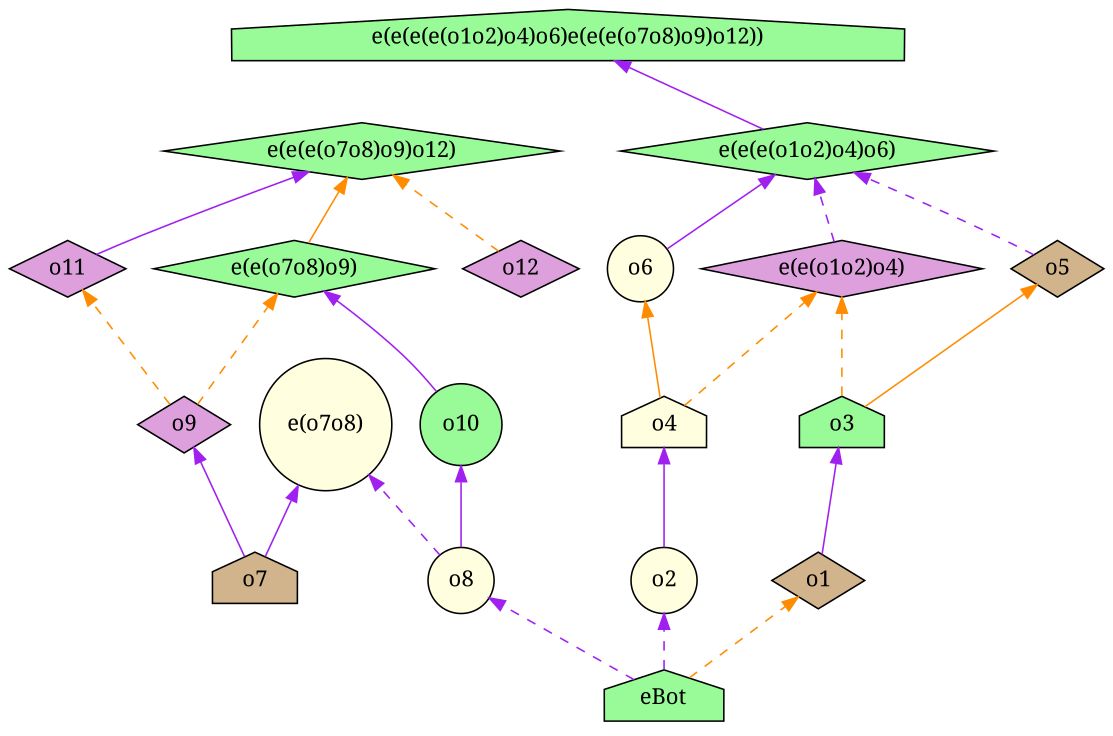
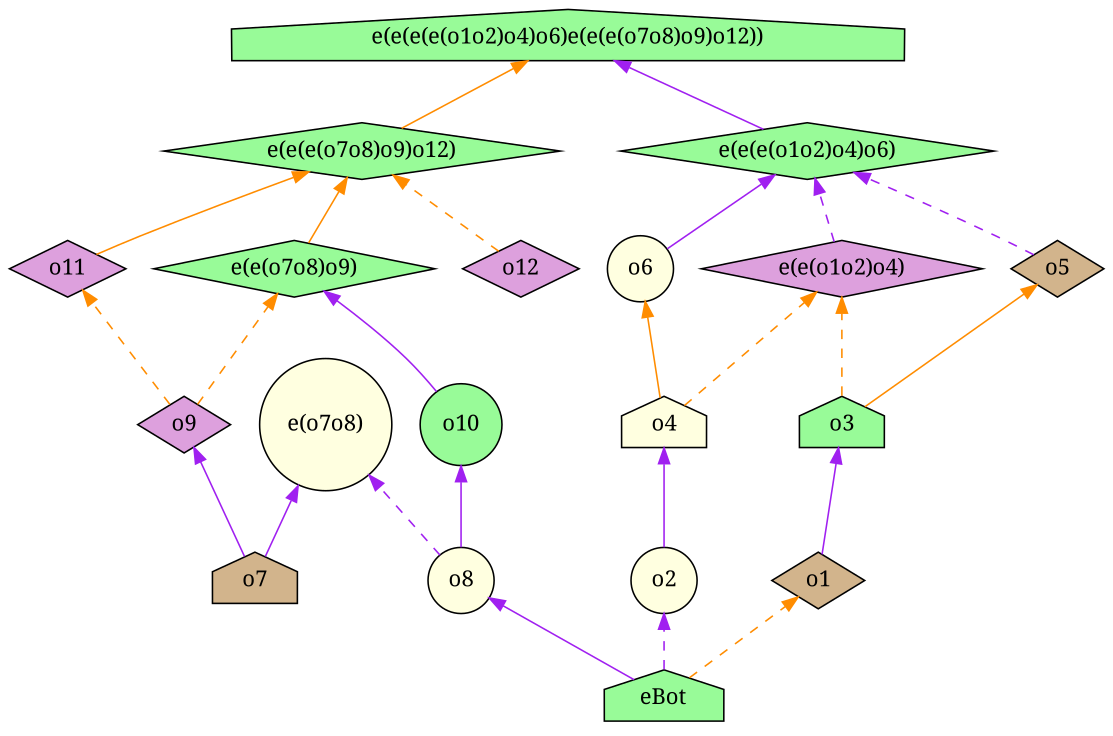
none -> (458, 98)
(195, 215) -> (195, 215)
(569, 643) -> (569, 643)
